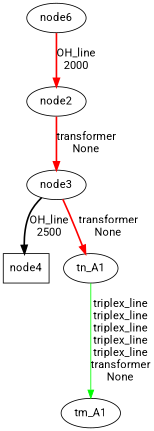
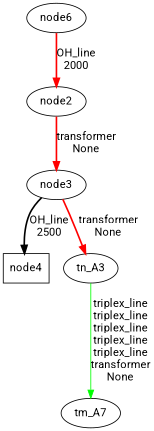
(91, 268) -> (91, 268)
(91, 413) -> (91, 413)
